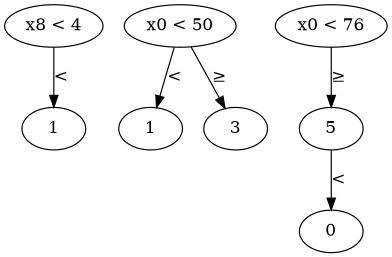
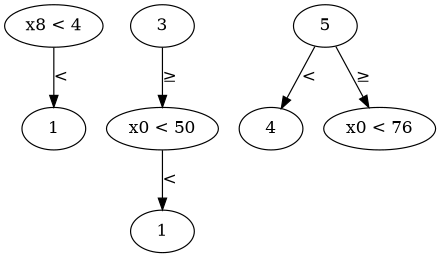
(331, 71) -> (349, 72)
(205, 72) -> (162, 71)
(331, 231) -> (271, 129)
